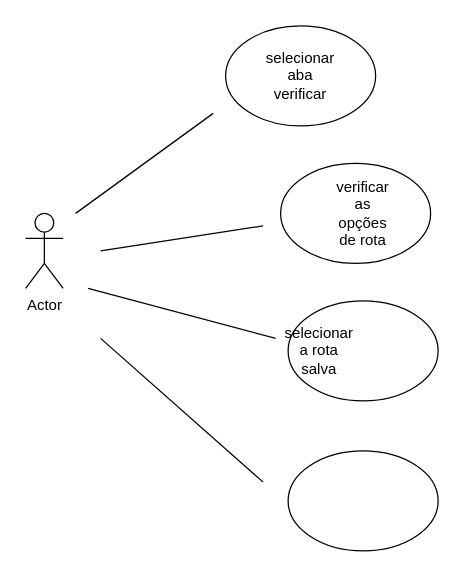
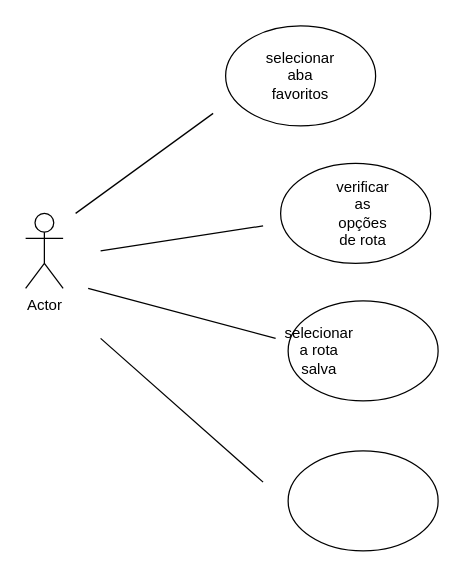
(301, 76) -> (301, 76)
